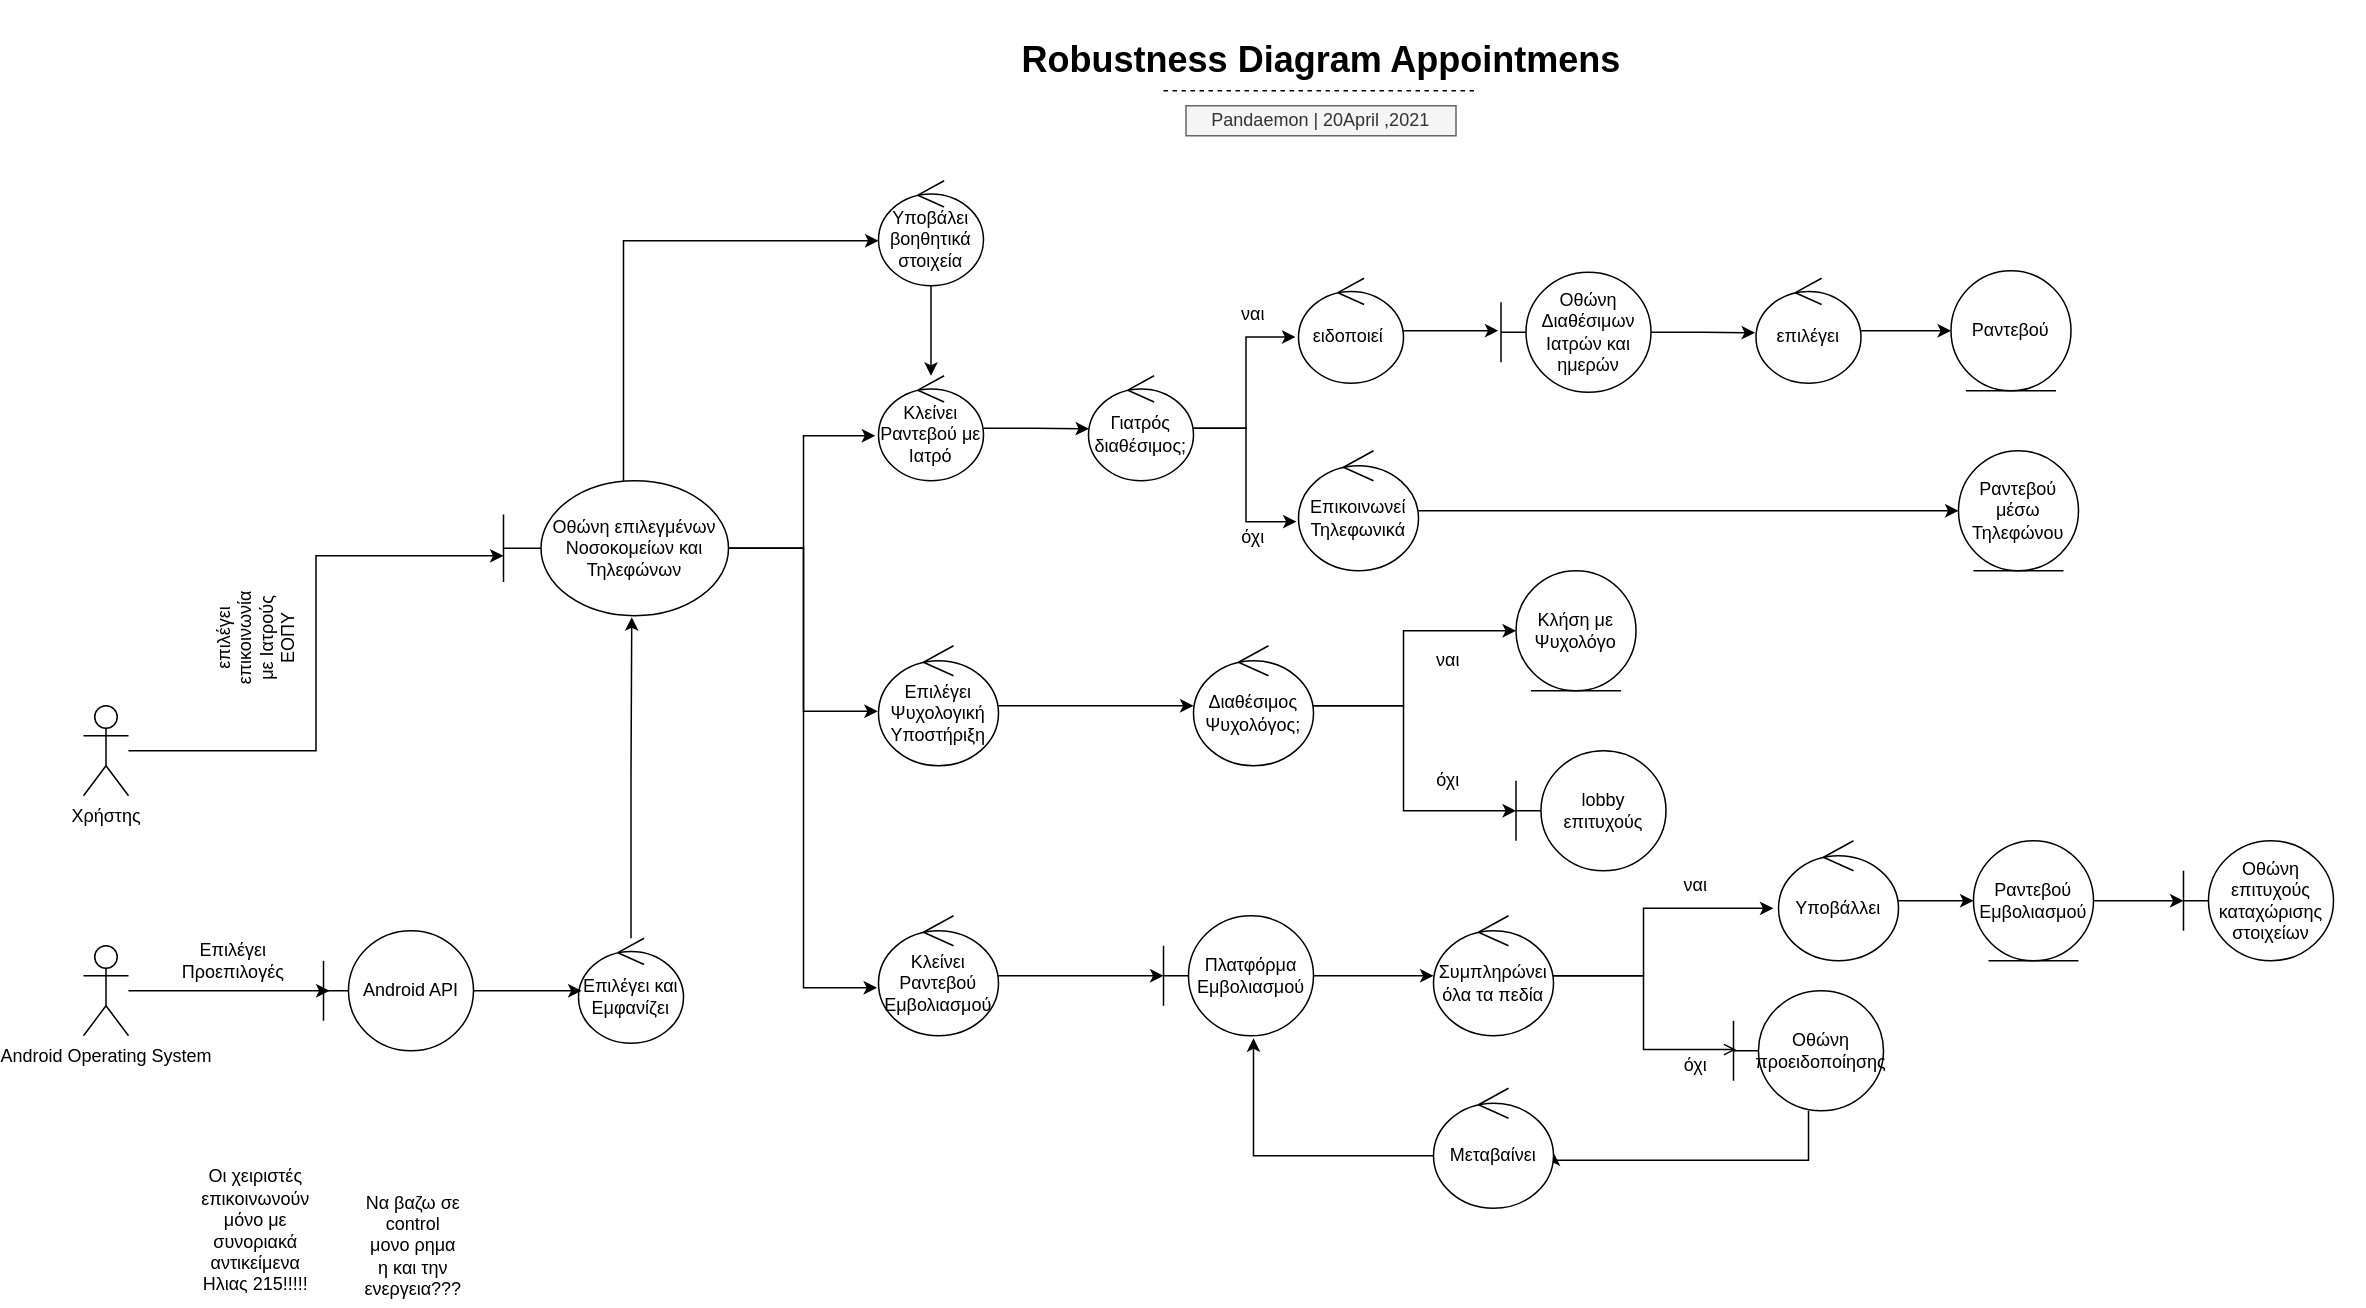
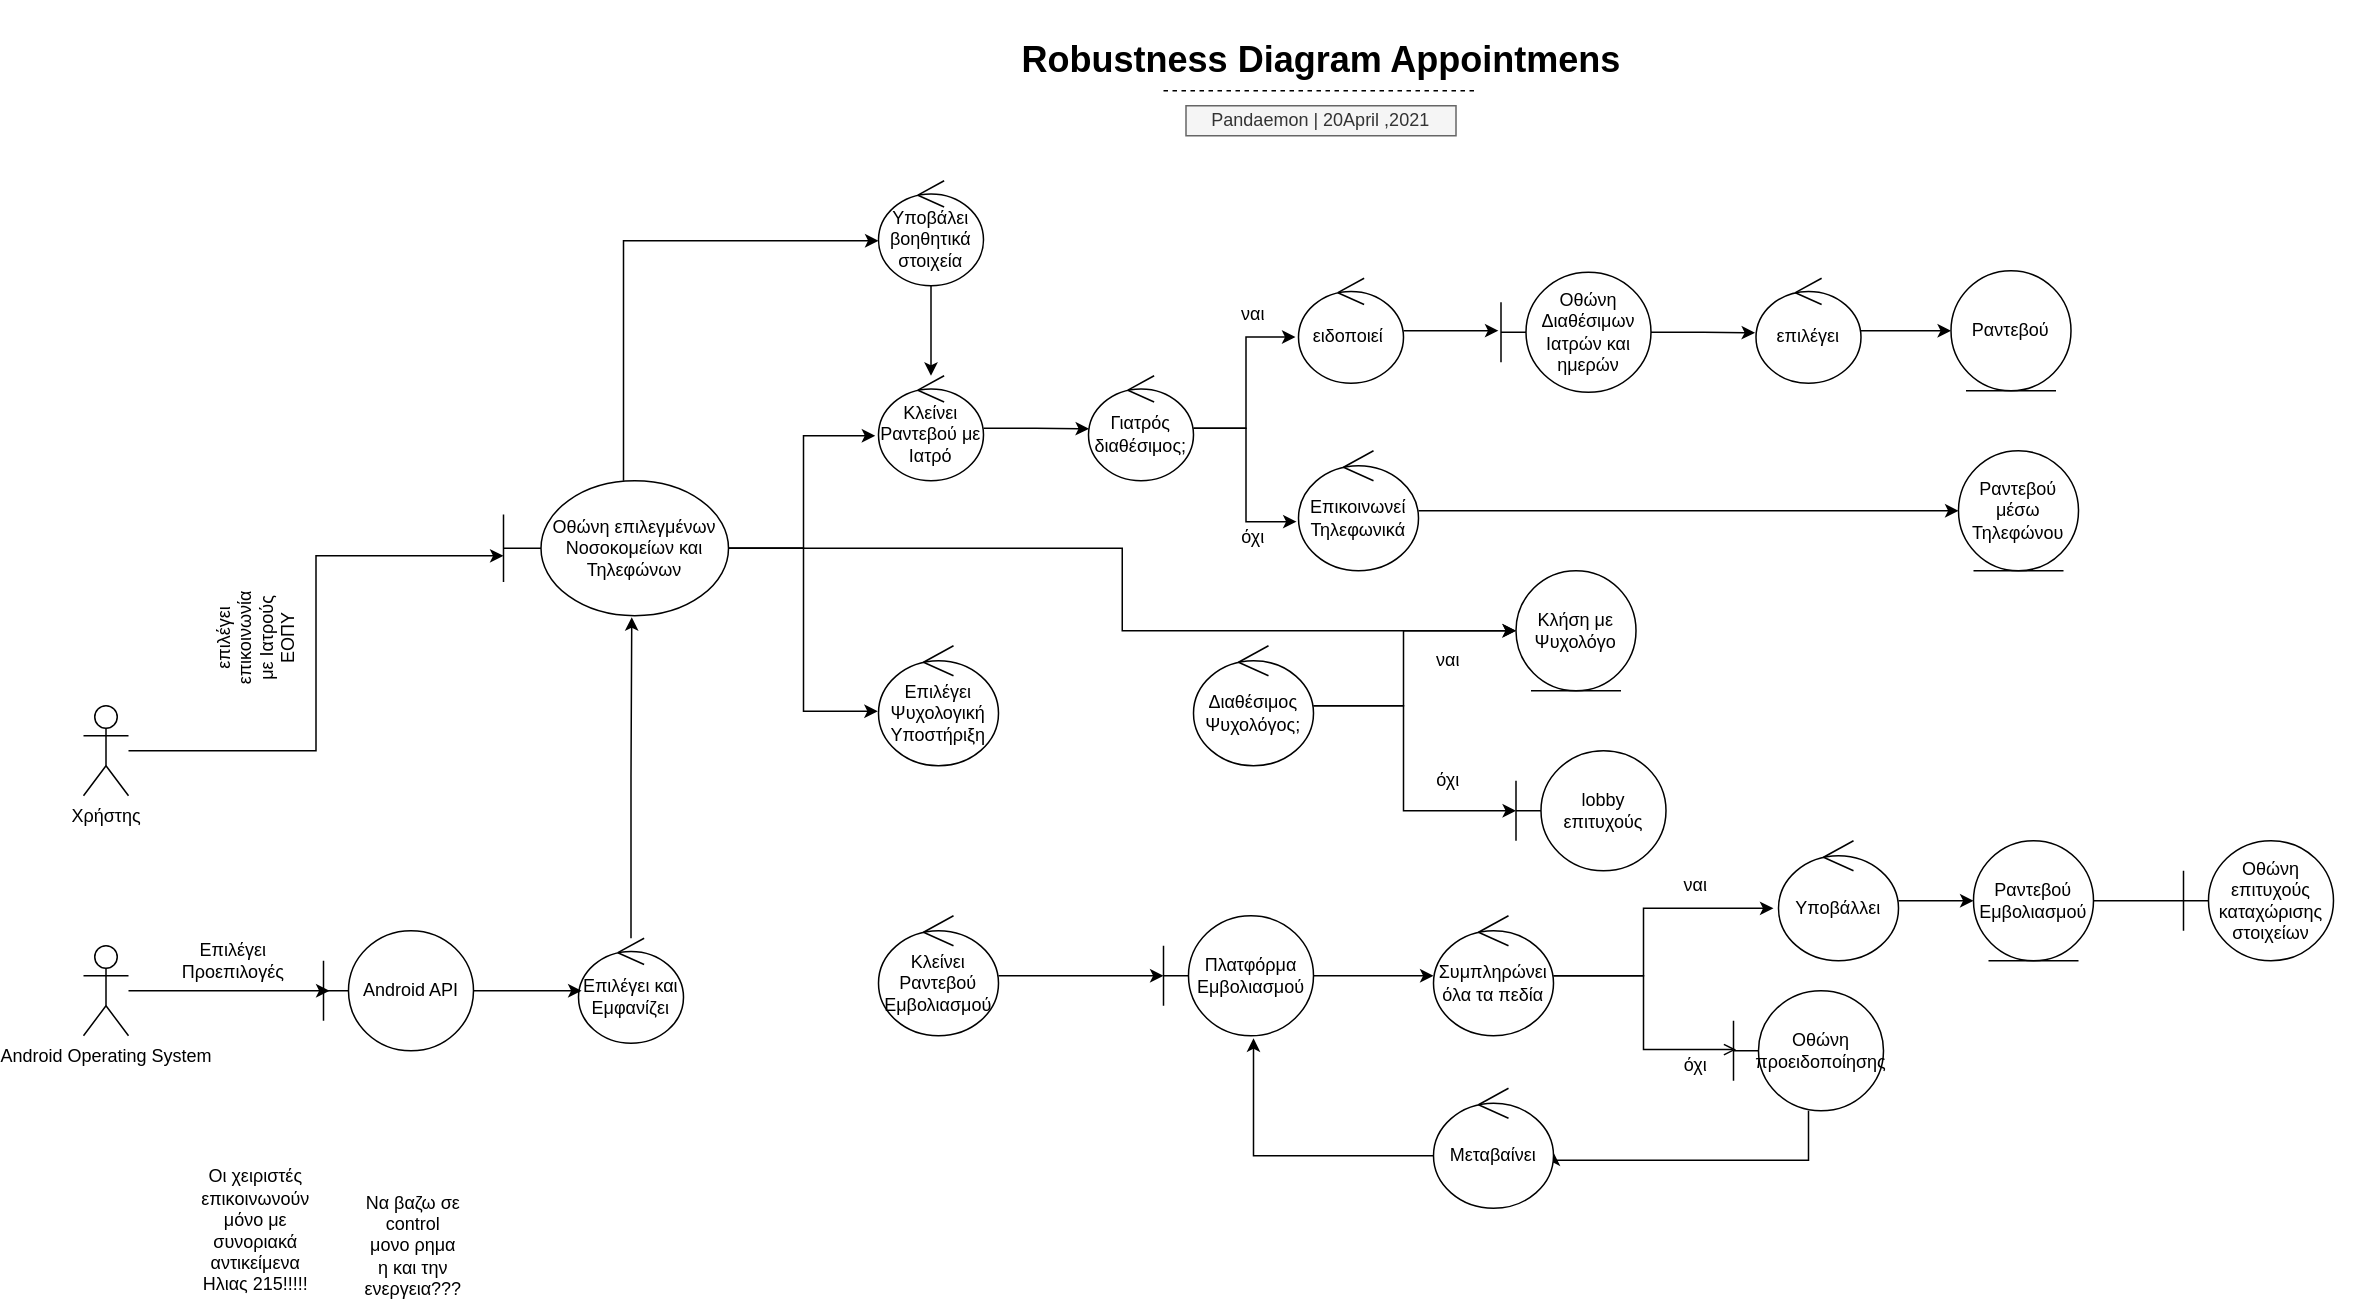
(1090, 706) -> none
(803, 883) -> (1122, 570)
(2172, 901) -> (2175, 901)
